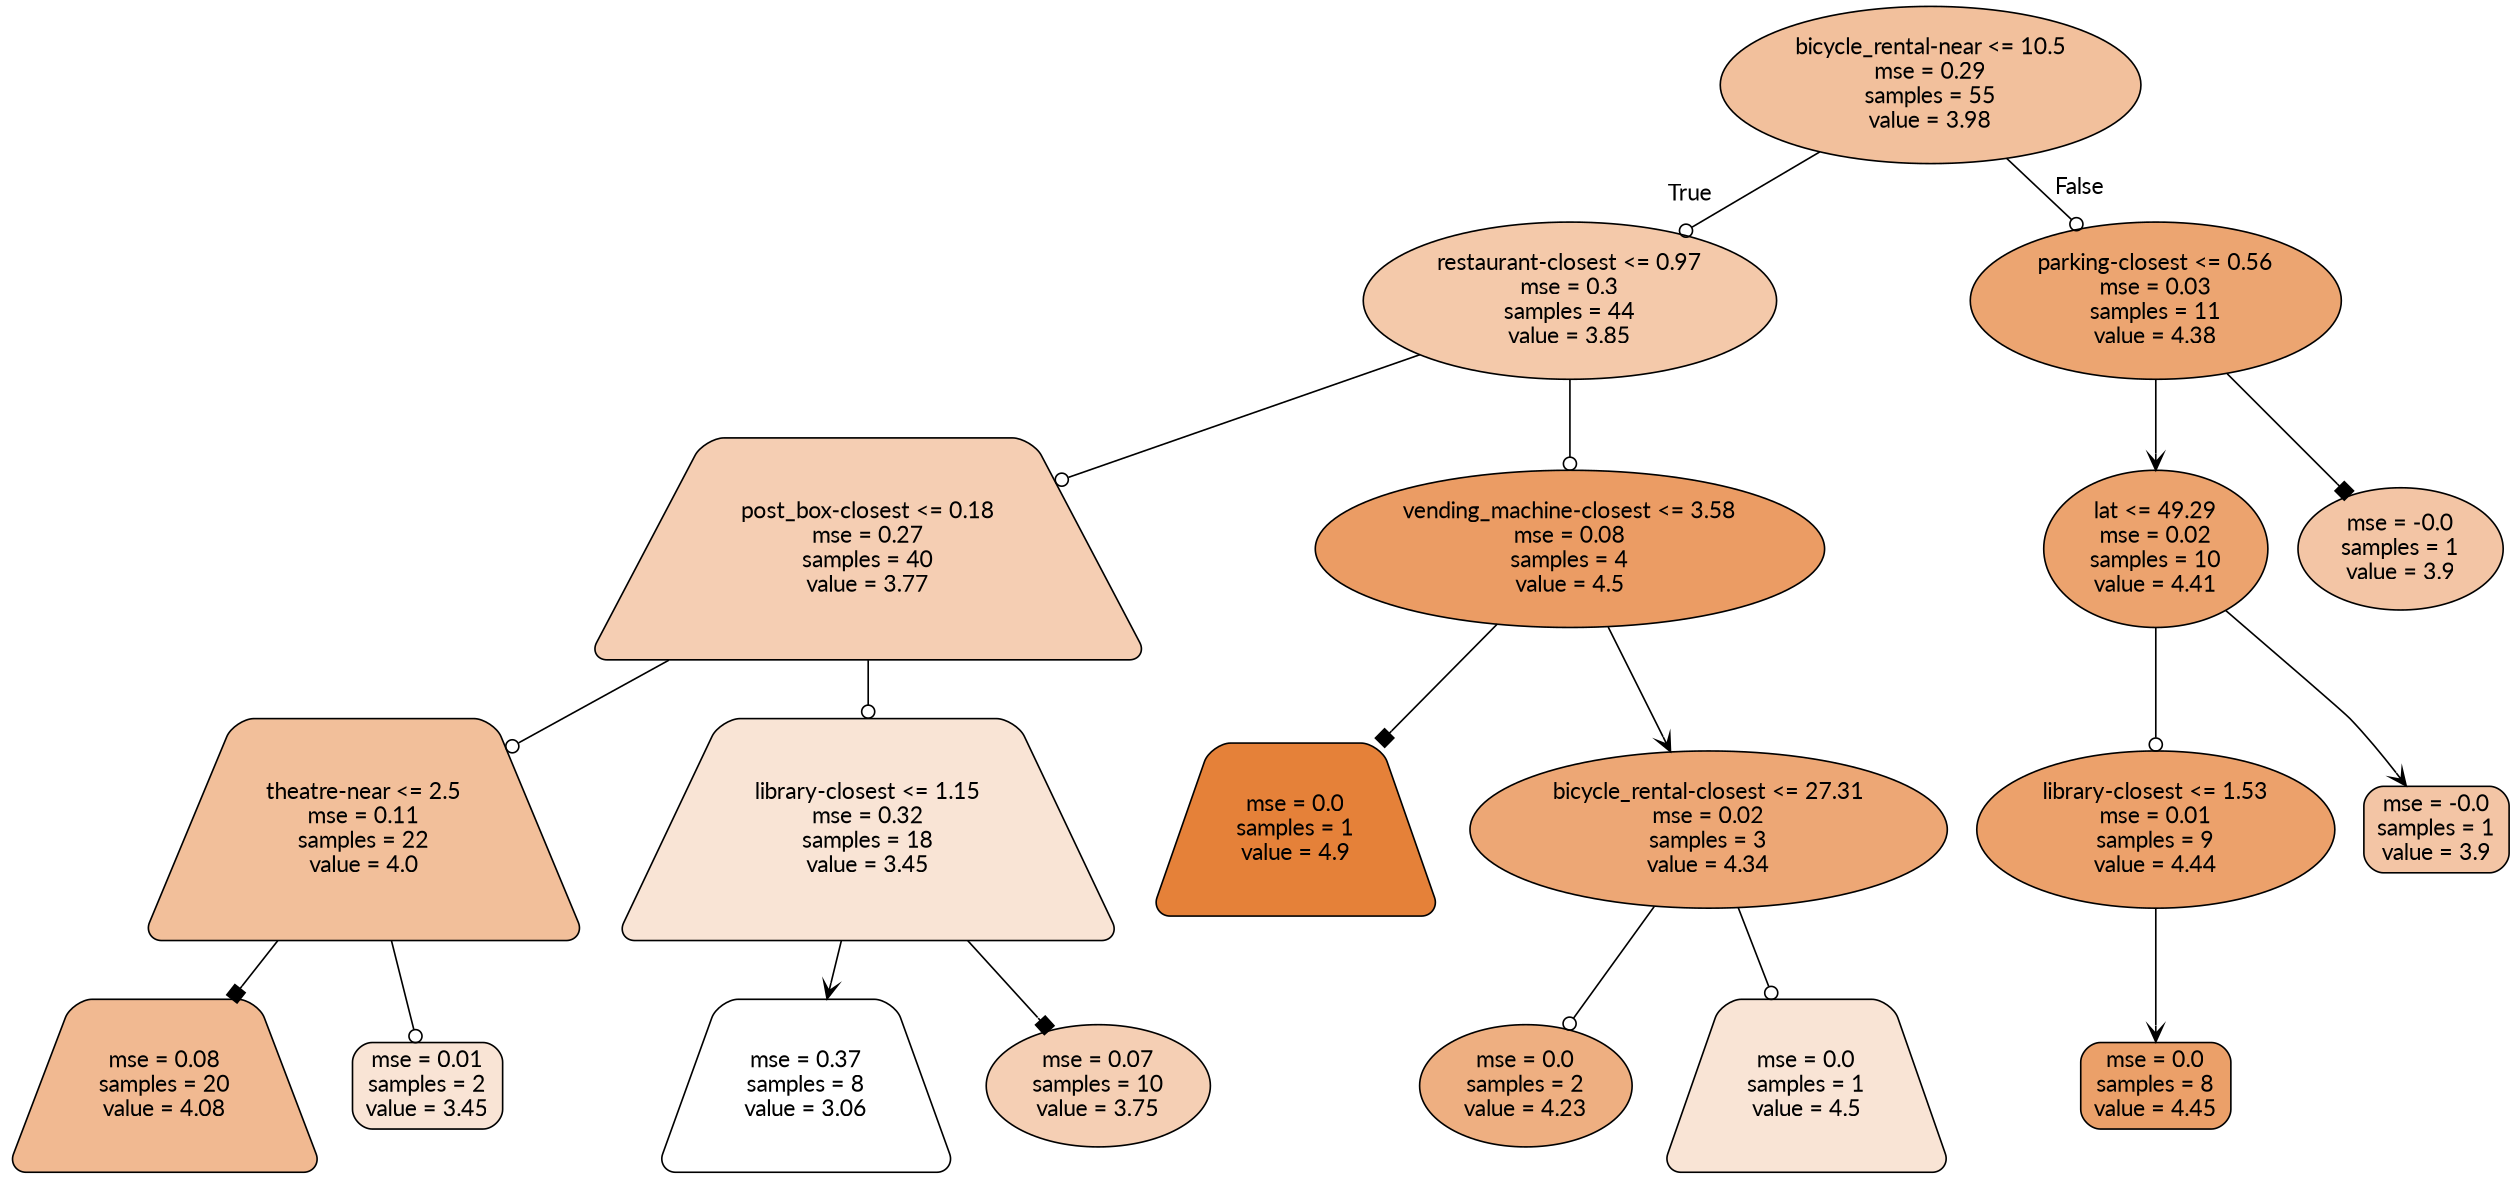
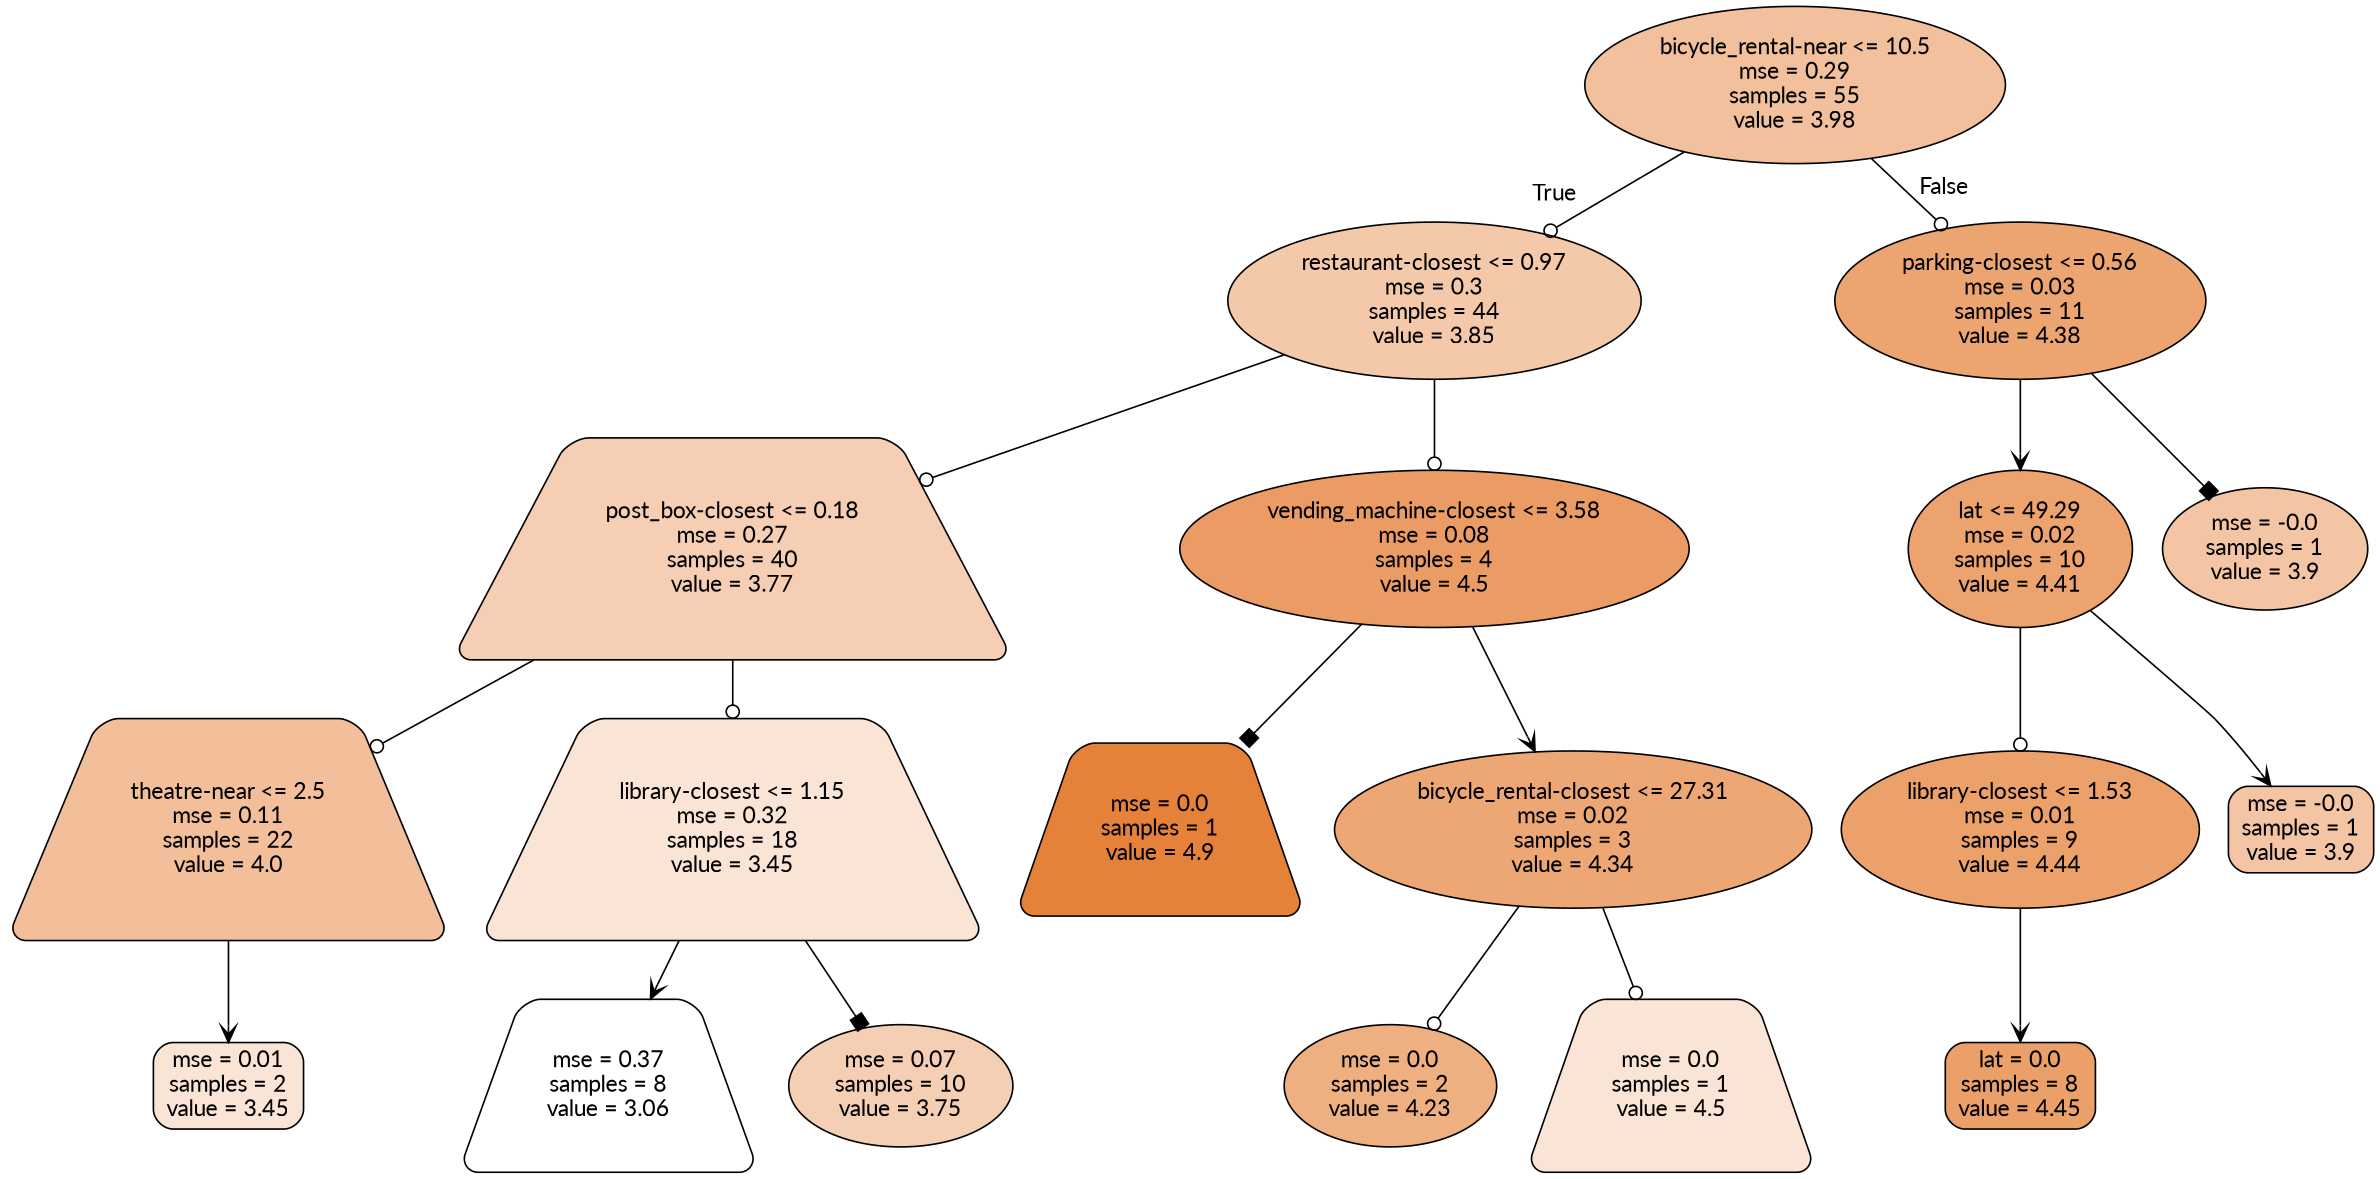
(403, 985) -> (228, 983)
(165, 1086) -> none
(2156, 1086) -> (2020, 1086)
